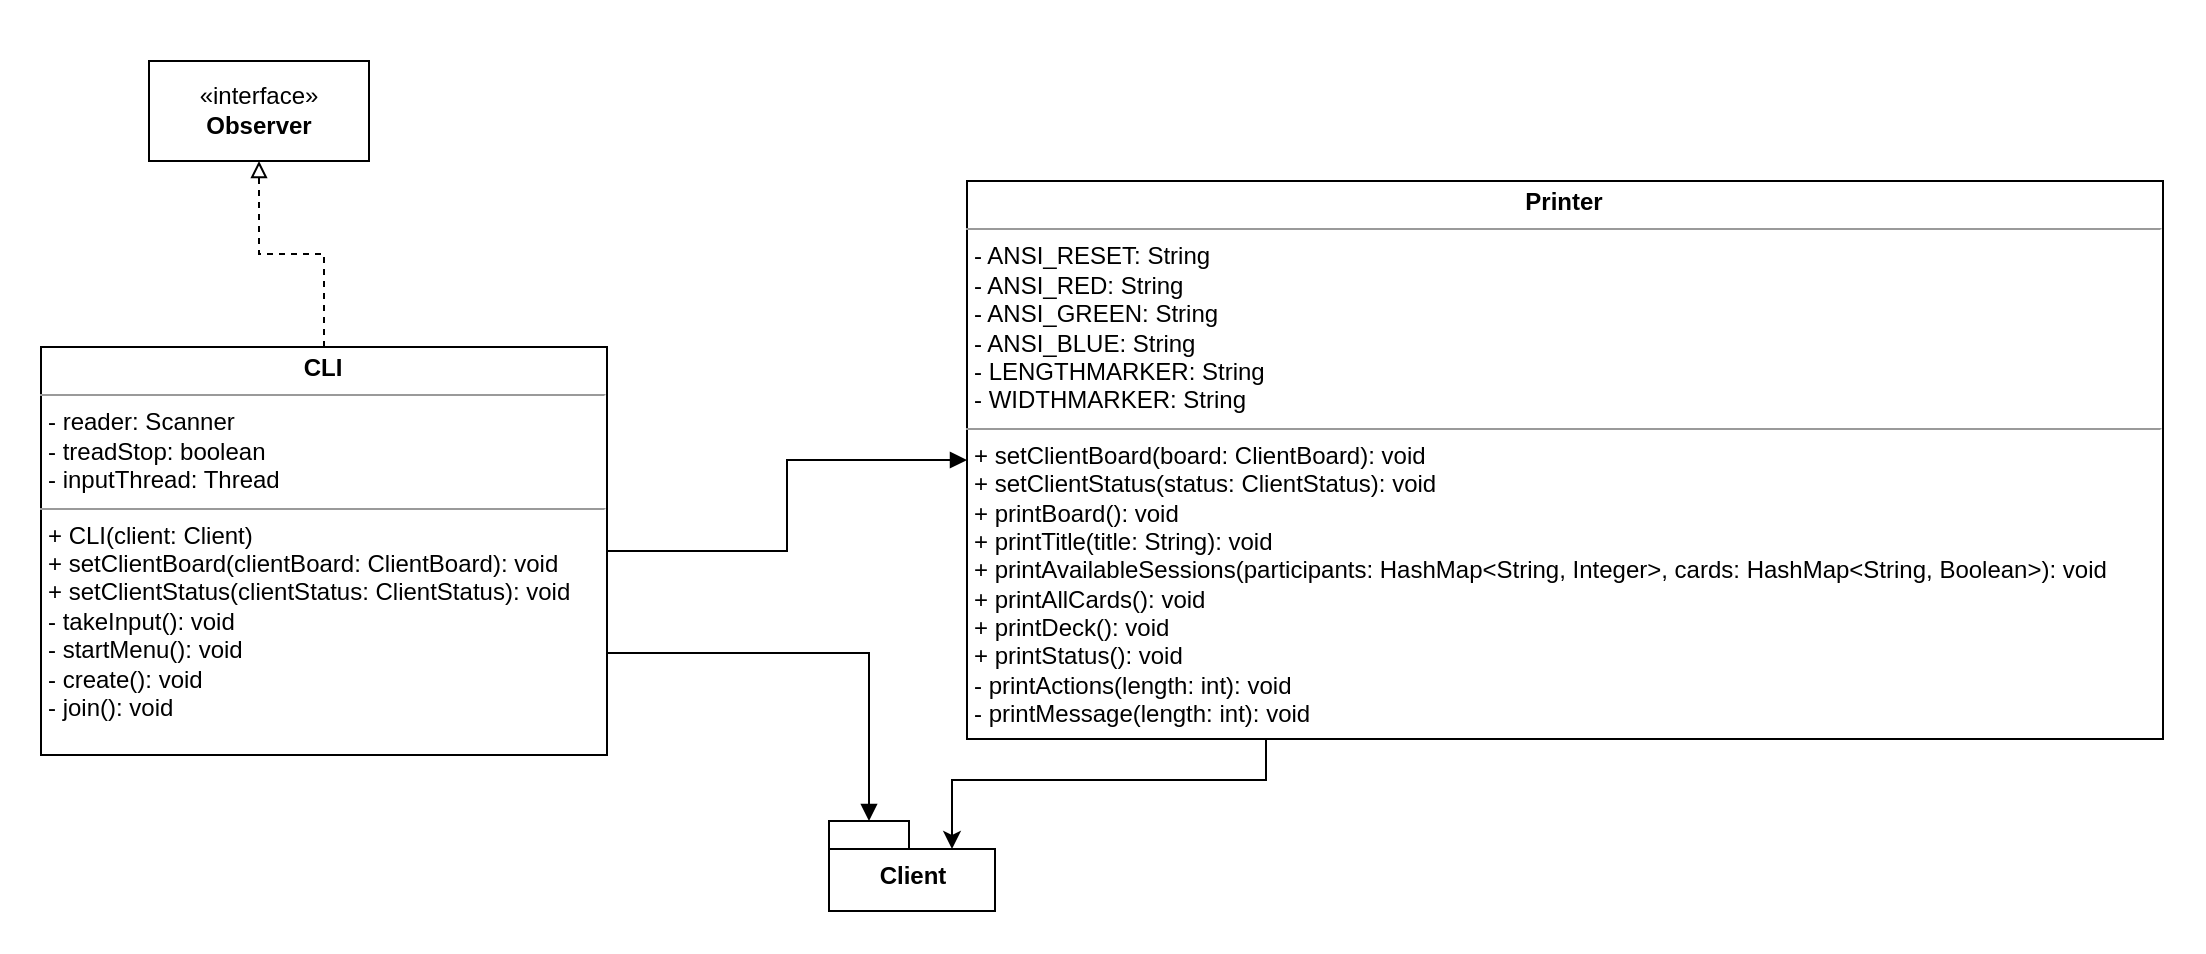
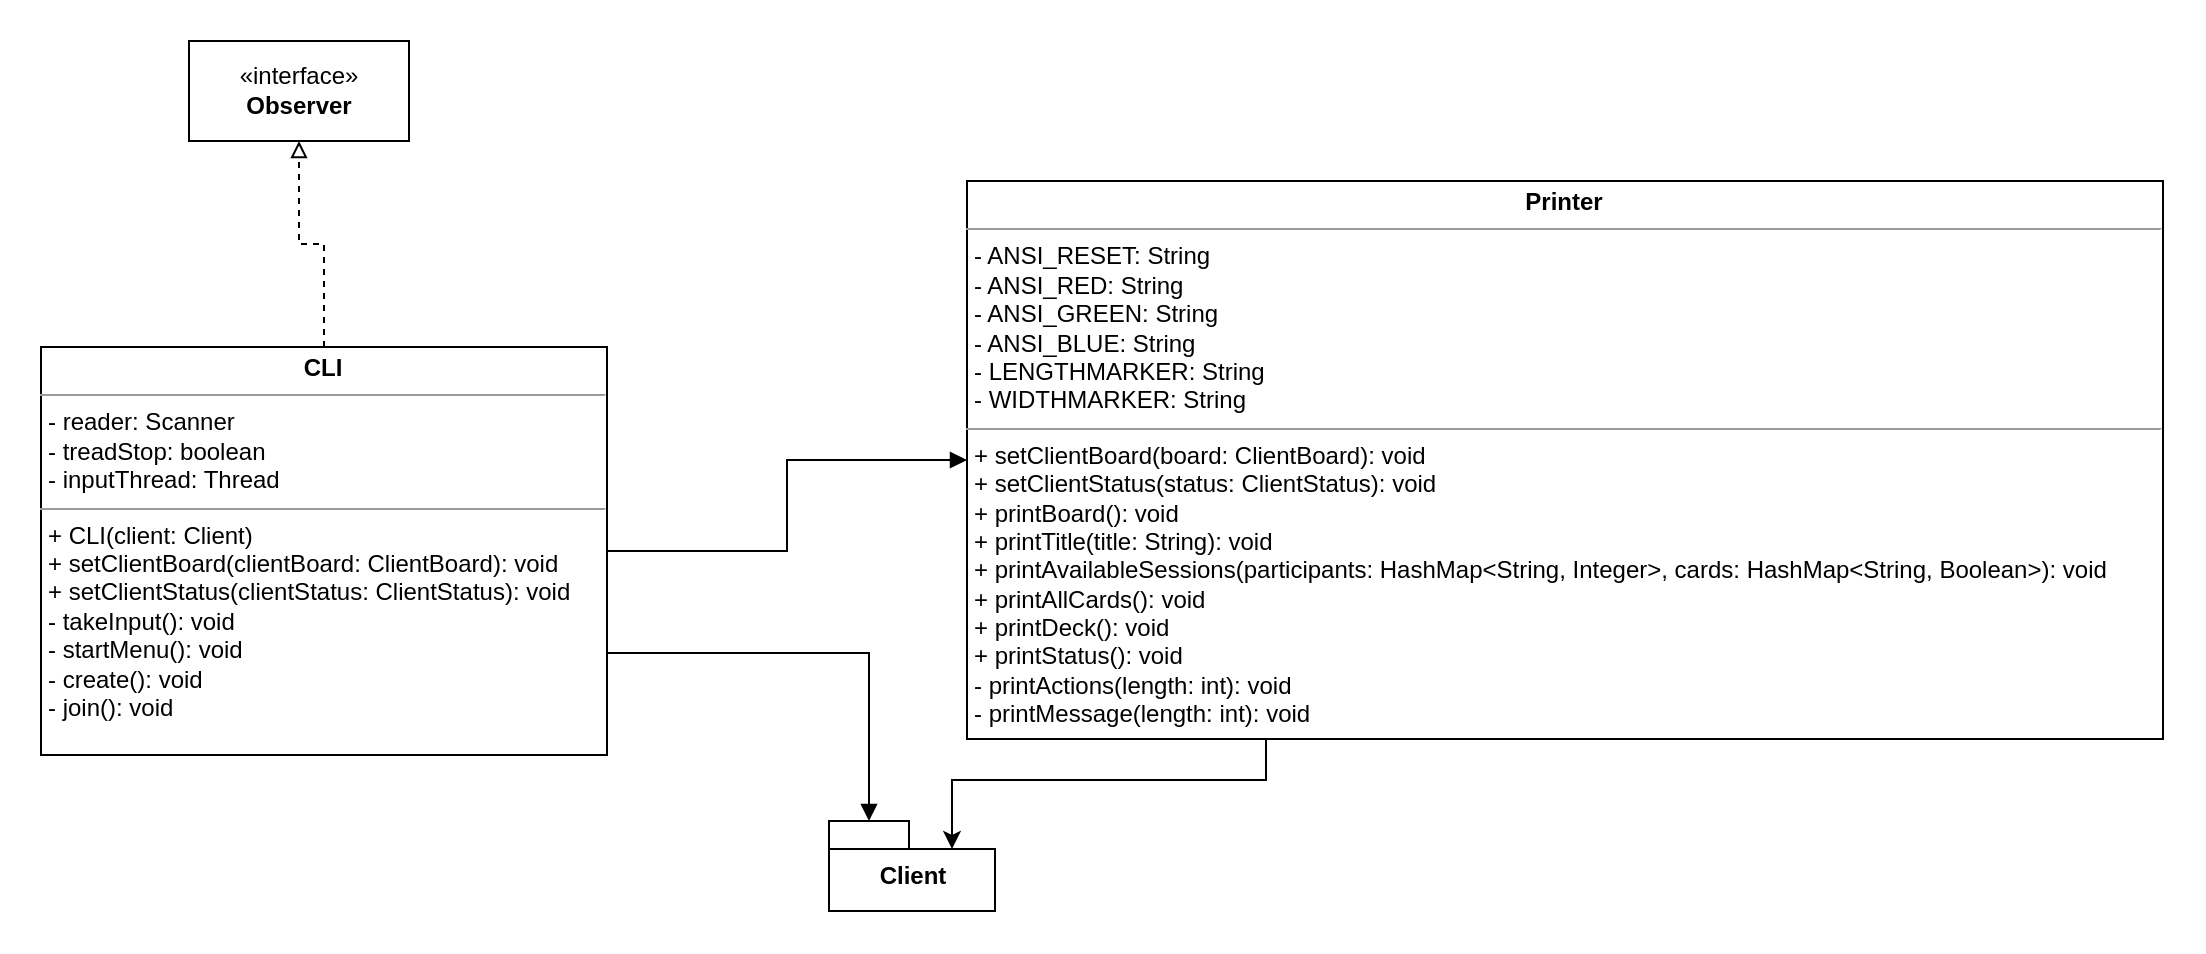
(259, 111) -> (299, 91)
